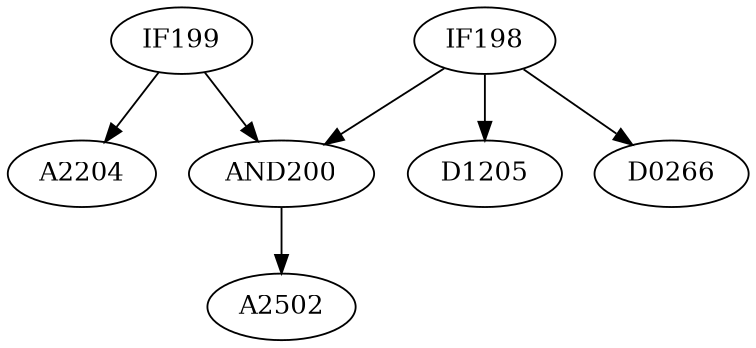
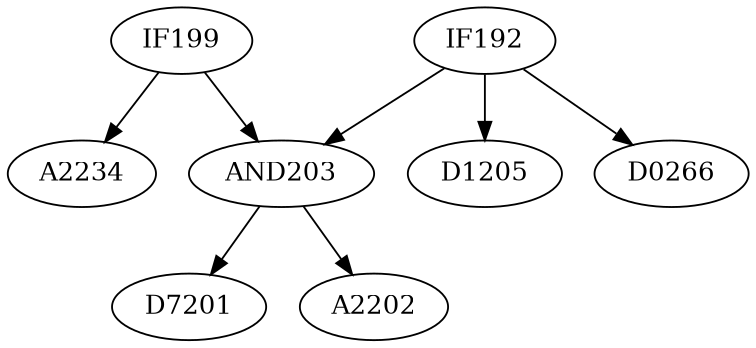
(485, 41) -> (485, 41)
(82, 174) -> (82, 174)
(282, 174) -> (282, 174)
none -> (189, 307)
(282, 307) -> (374, 307)
